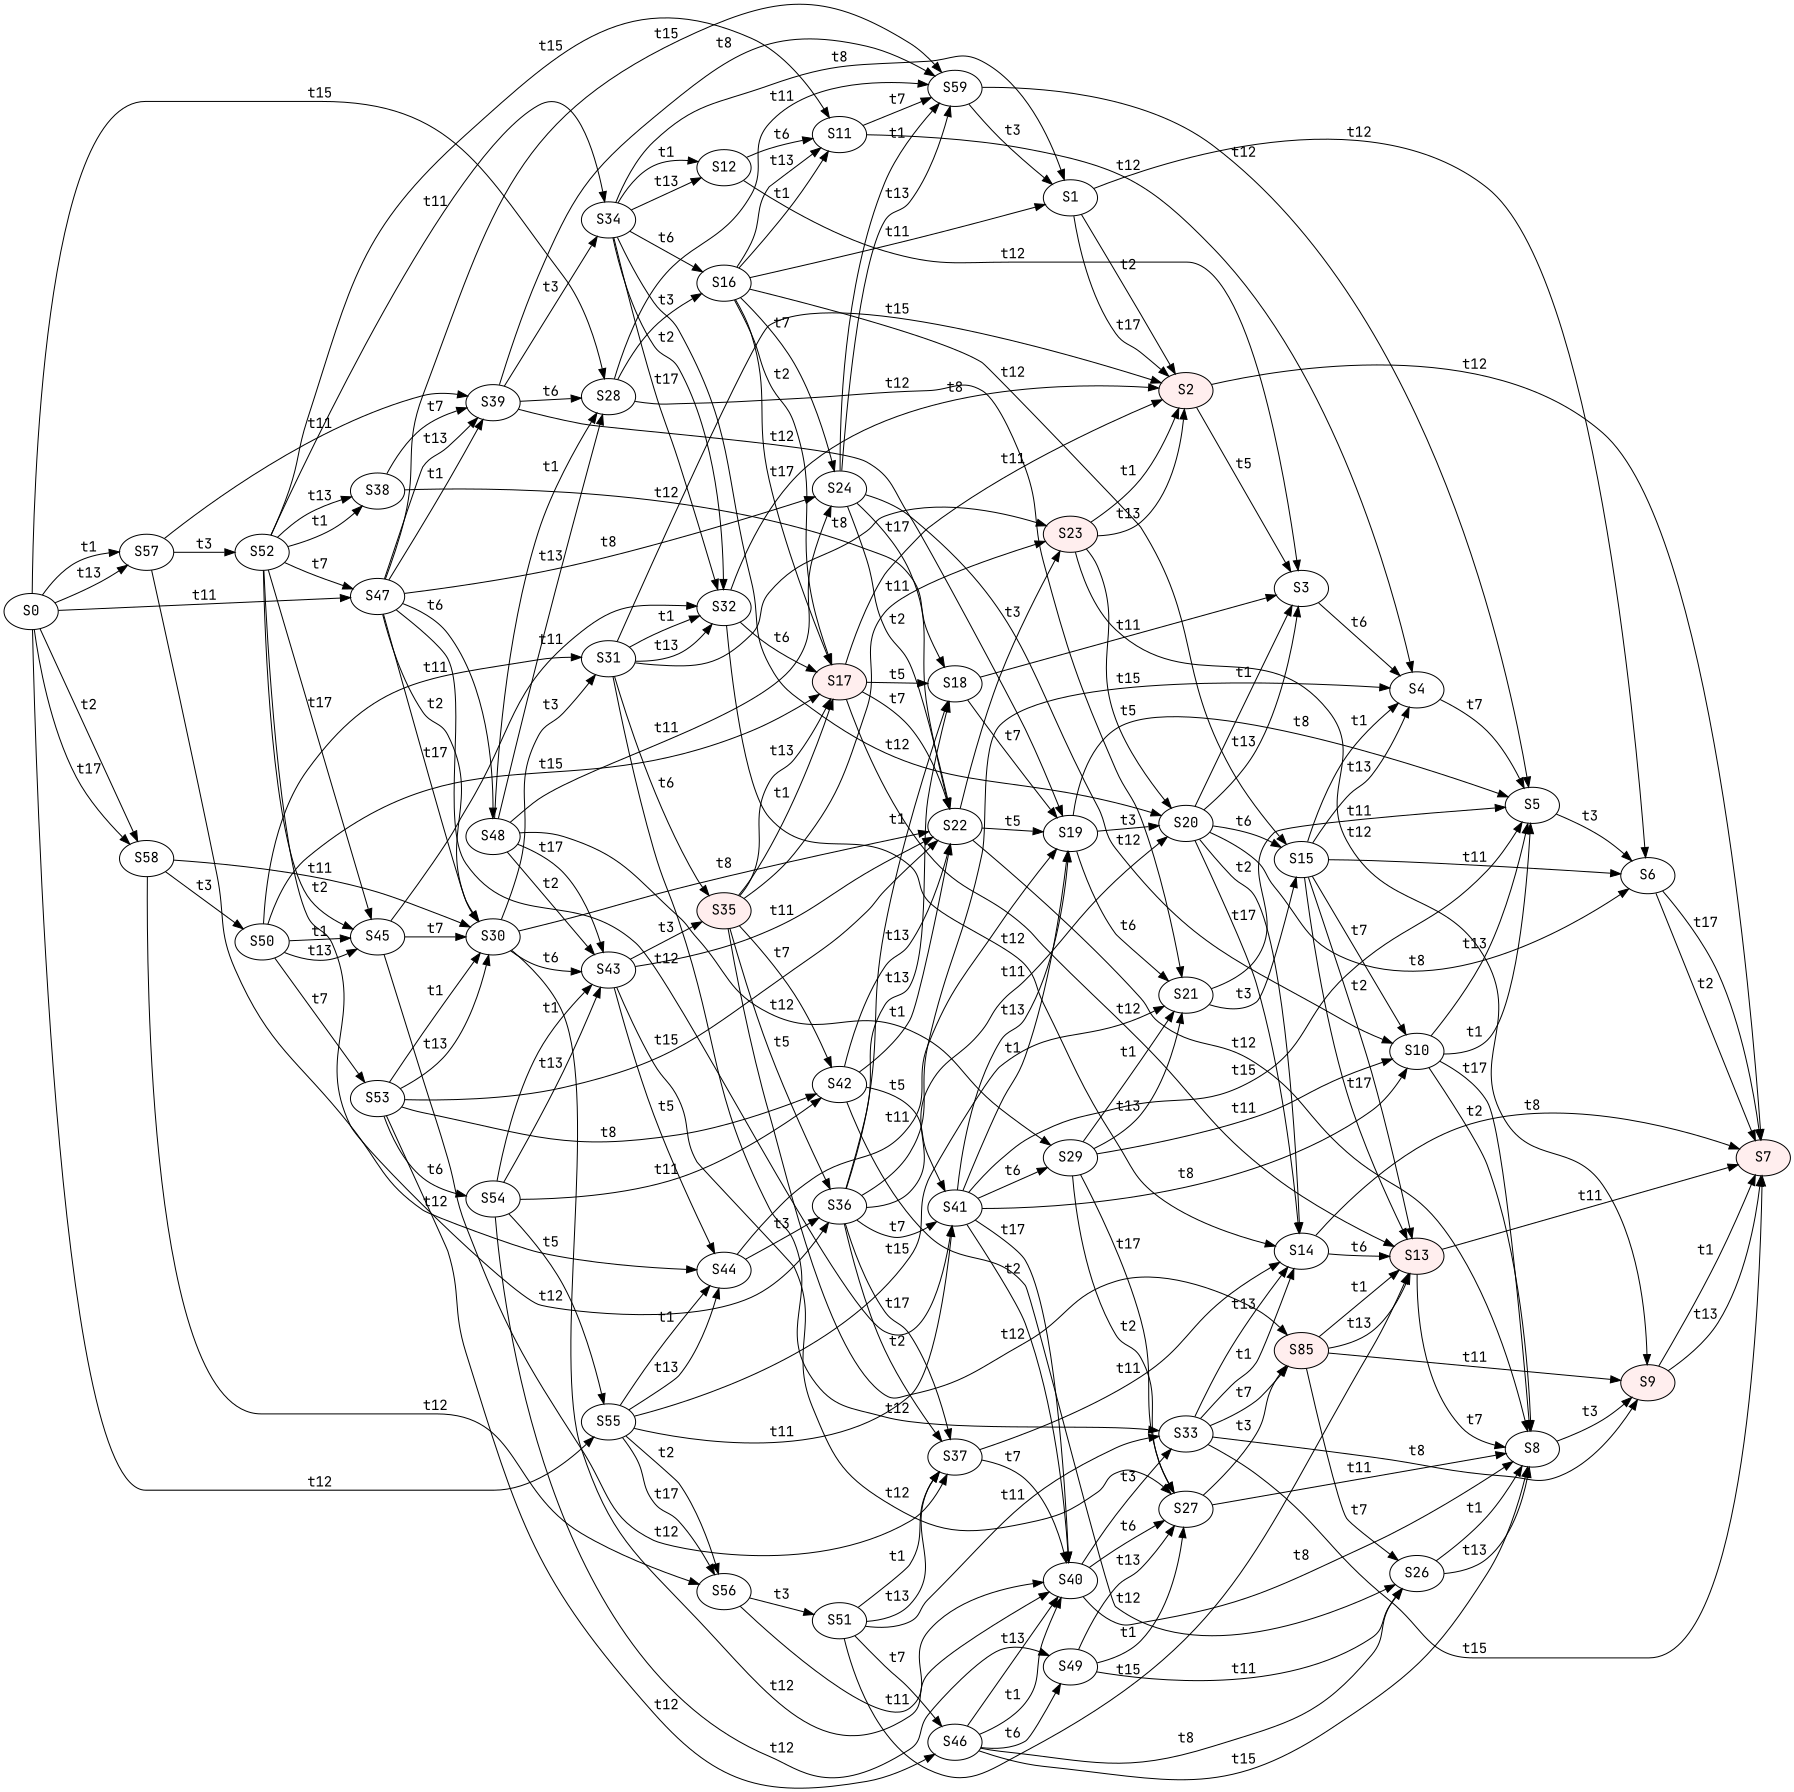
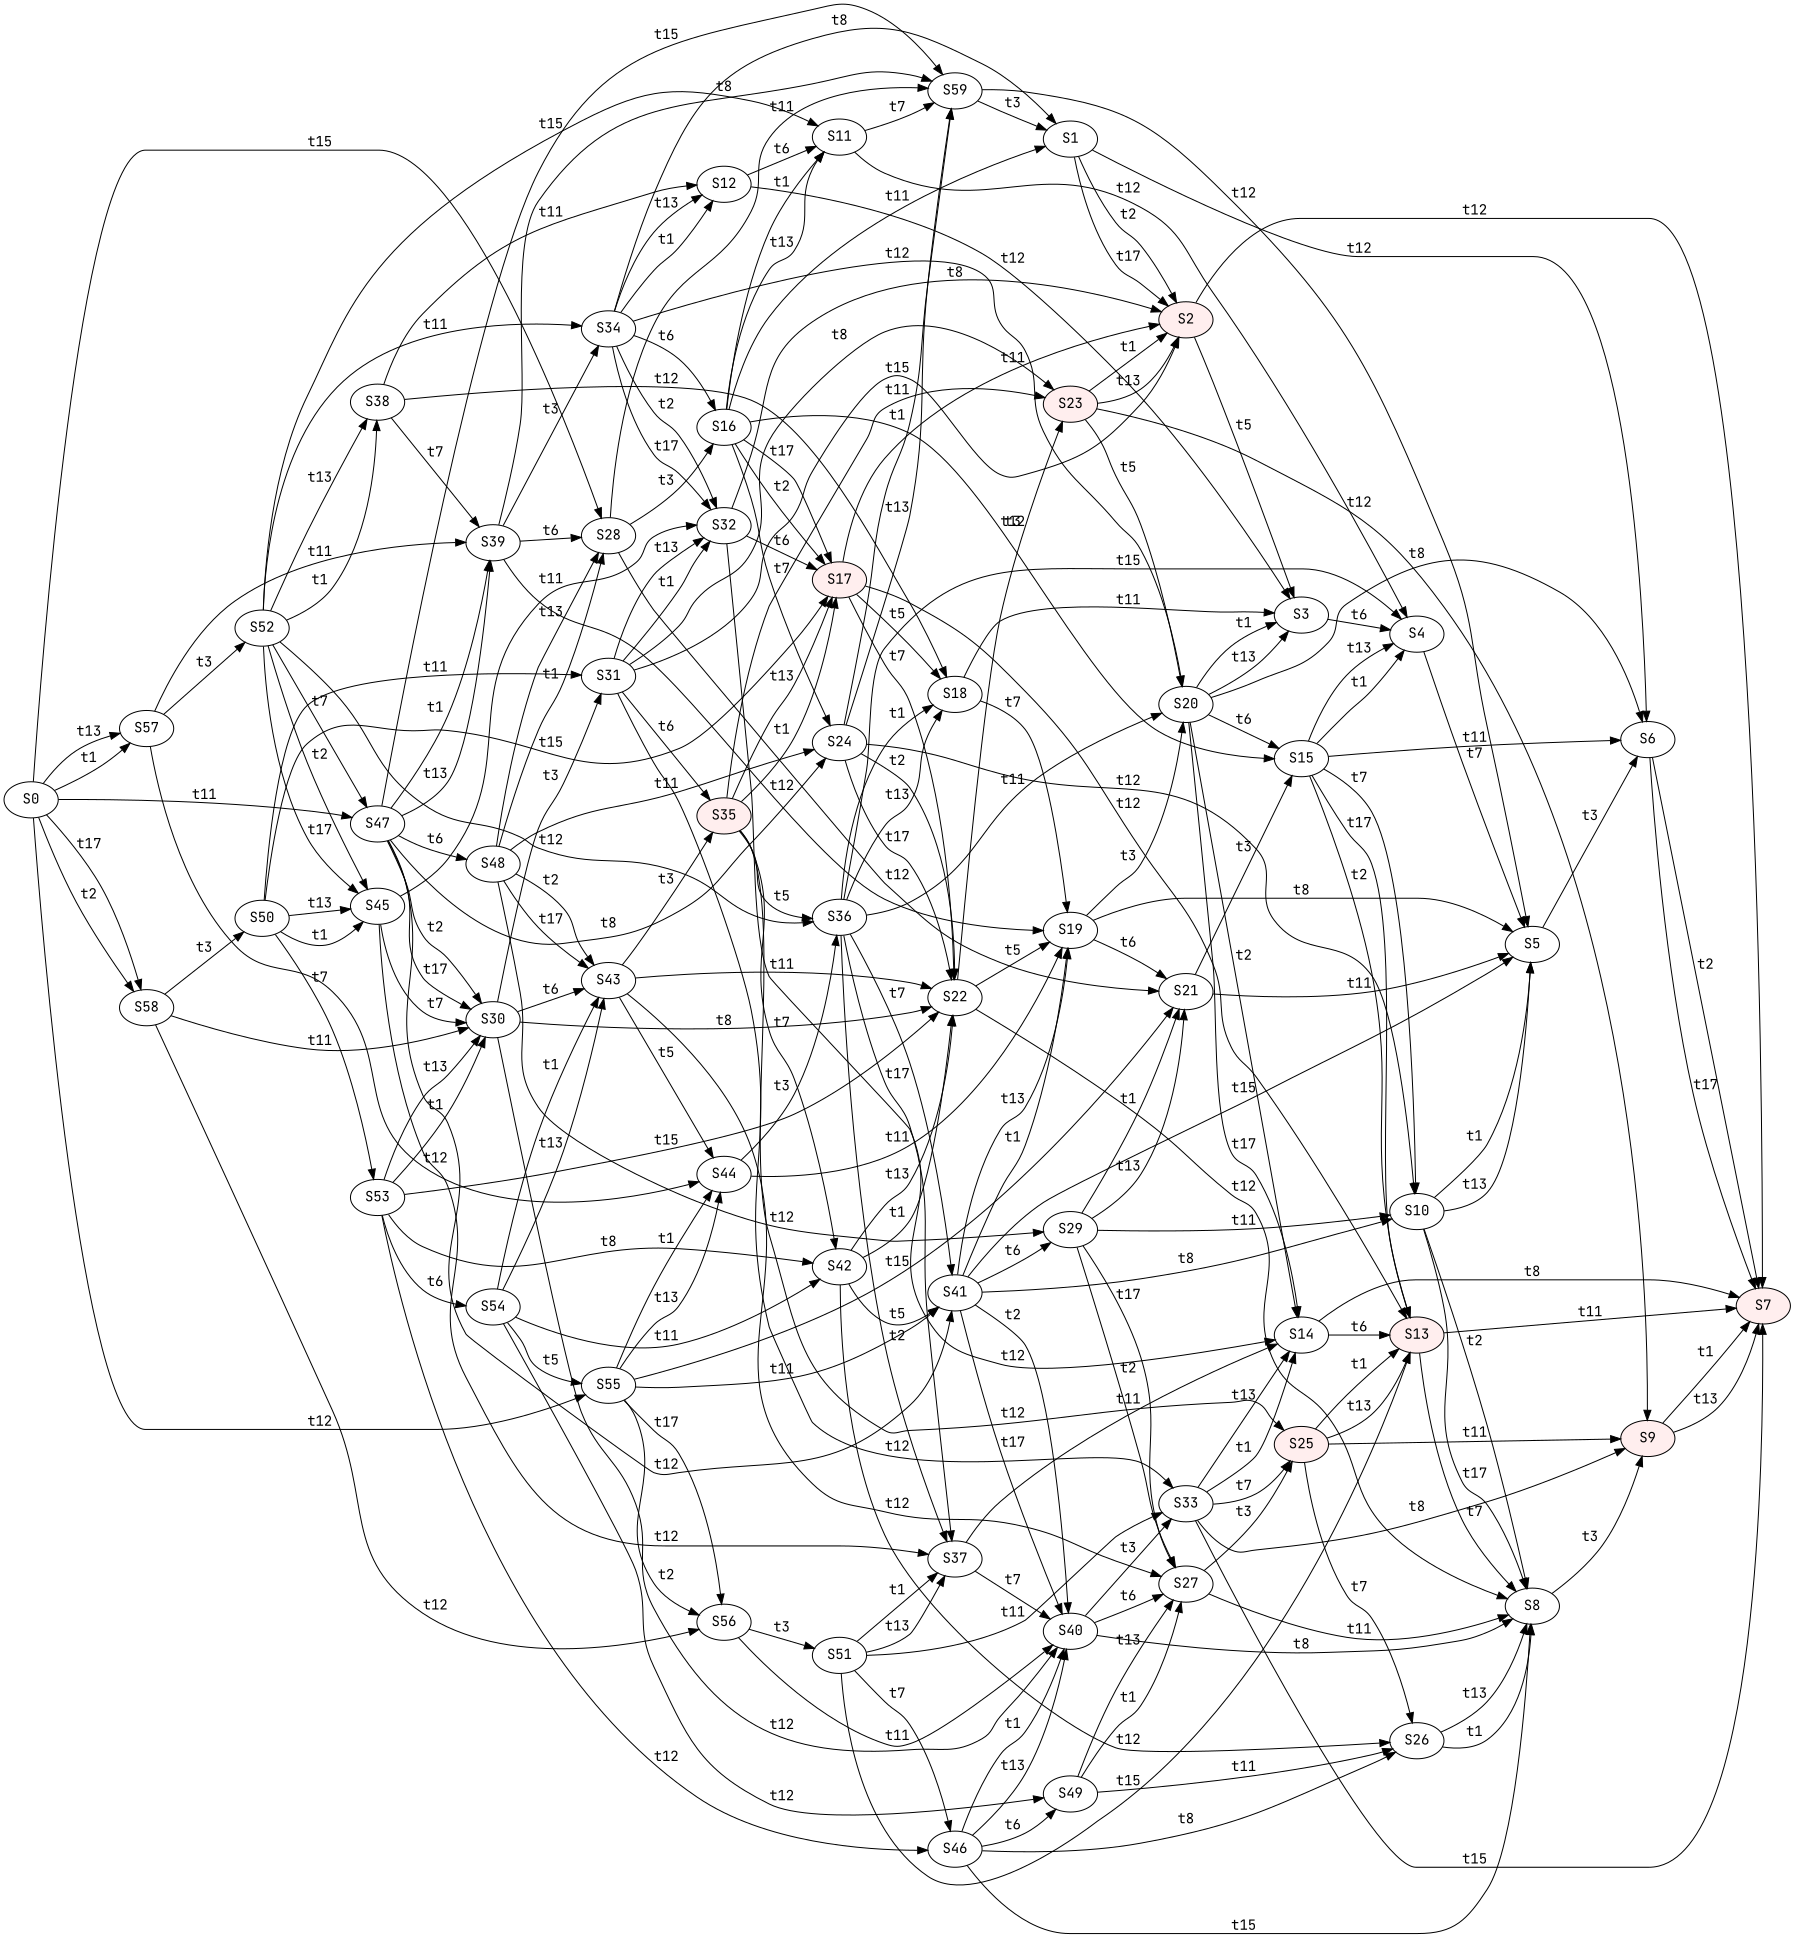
none -> (499, 250)
(1301, 1351) -> (1301, 1444)
